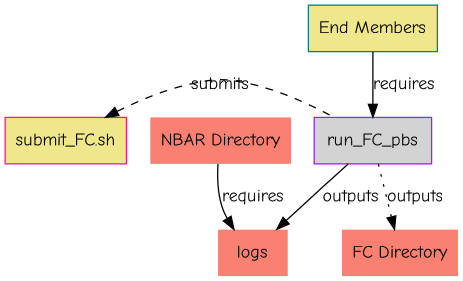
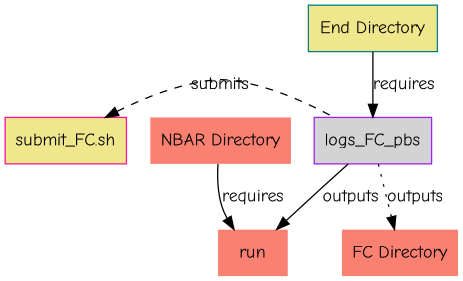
(373, 28) -> (373, 28)
(373, 141) -> (373, 141)
(253, 253) -> (253, 253)
